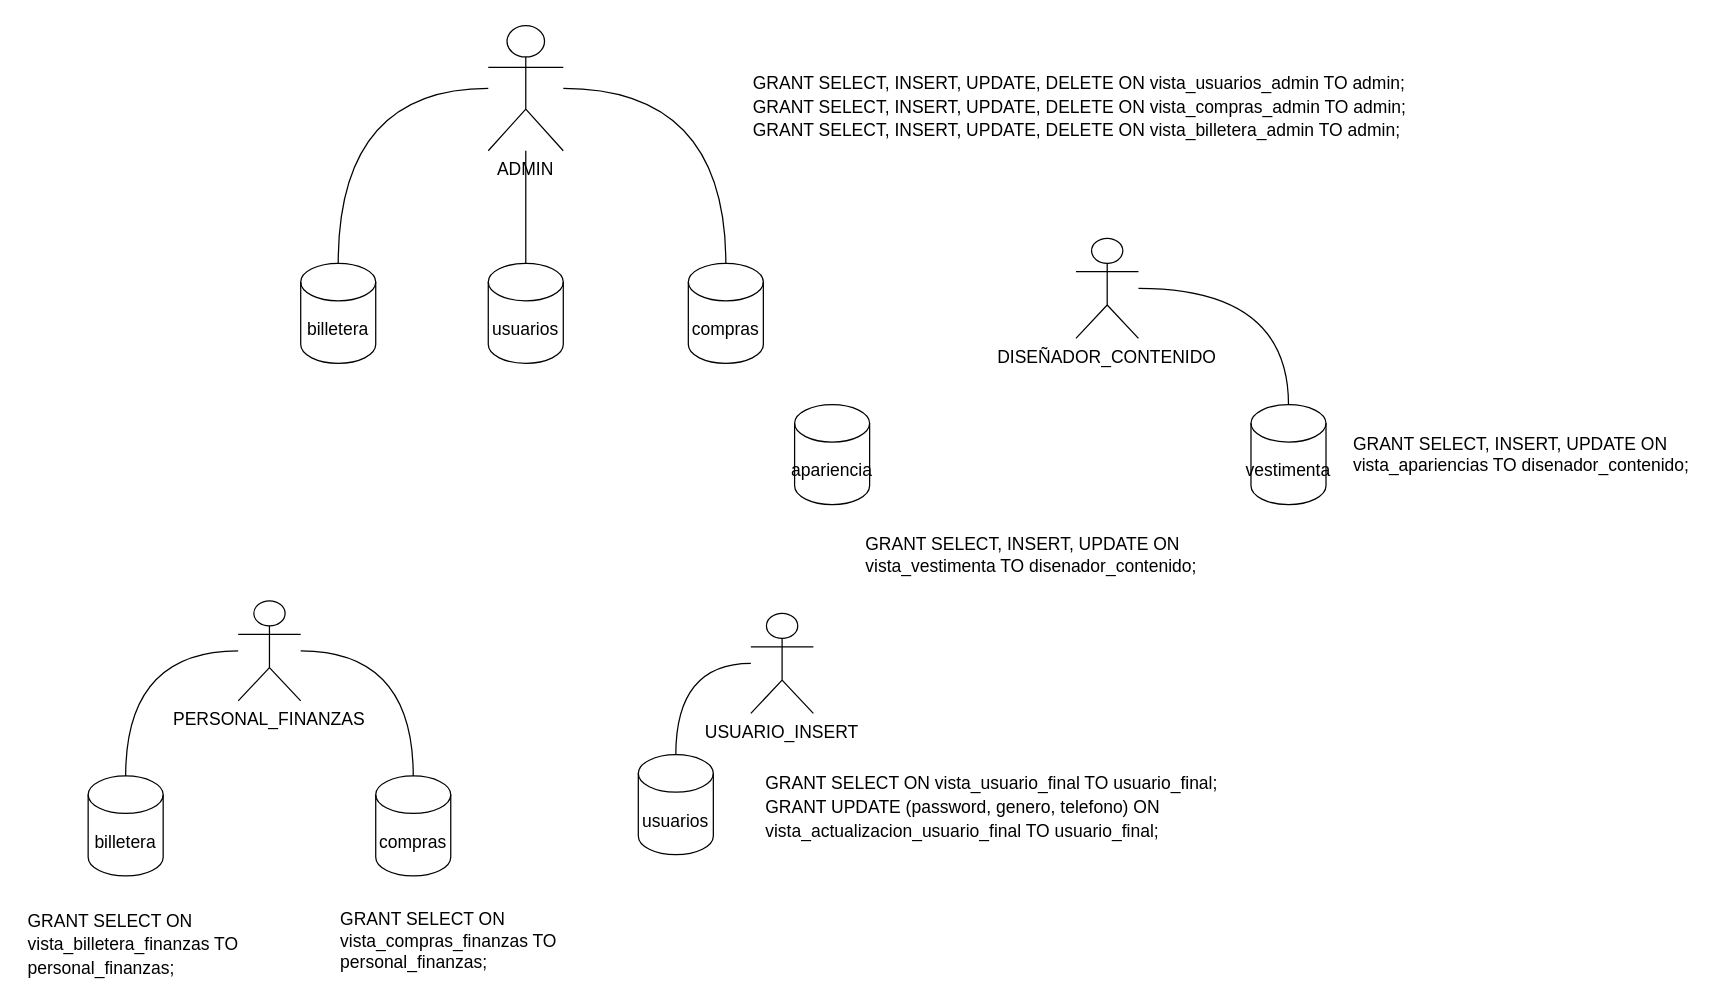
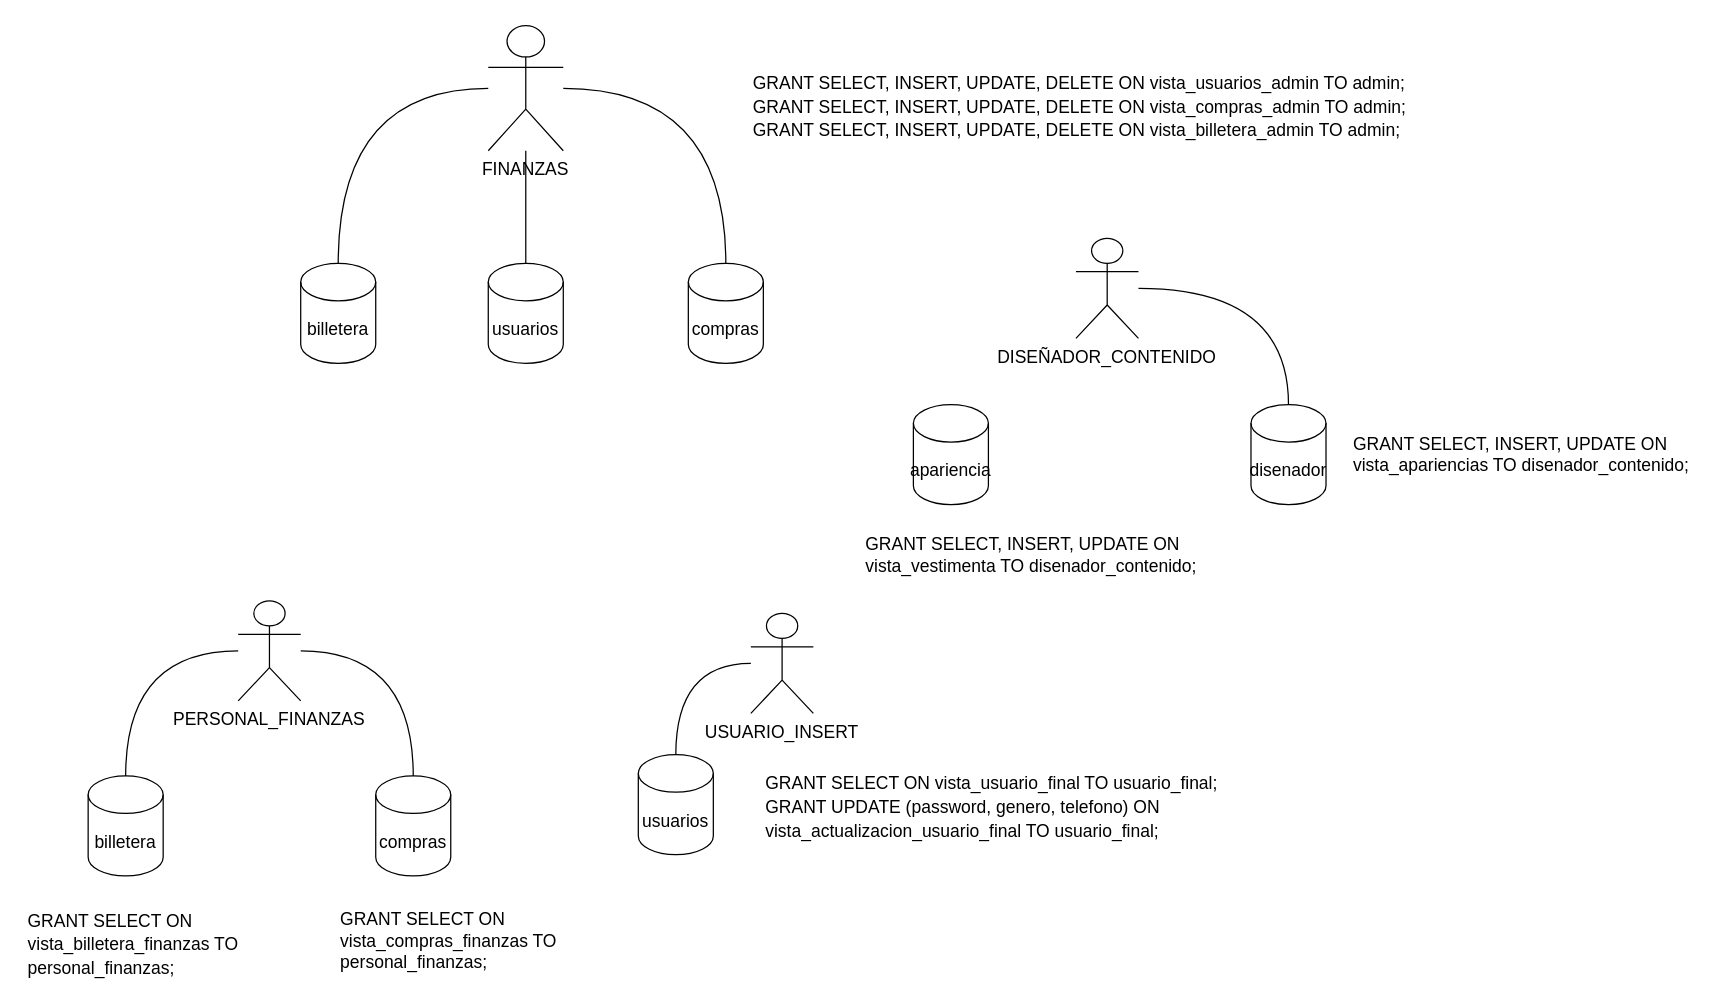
(526, 170) -> (526, 180)
(832, 454) -> (951, 454)
(1288, 471) -> (1288, 471)
